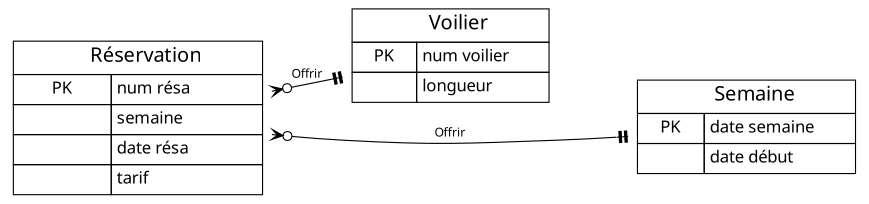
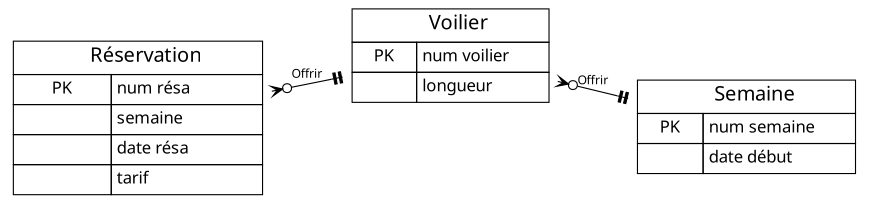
(762, 127) -> (762, 127)
(454, 143) -> (597, 91)
